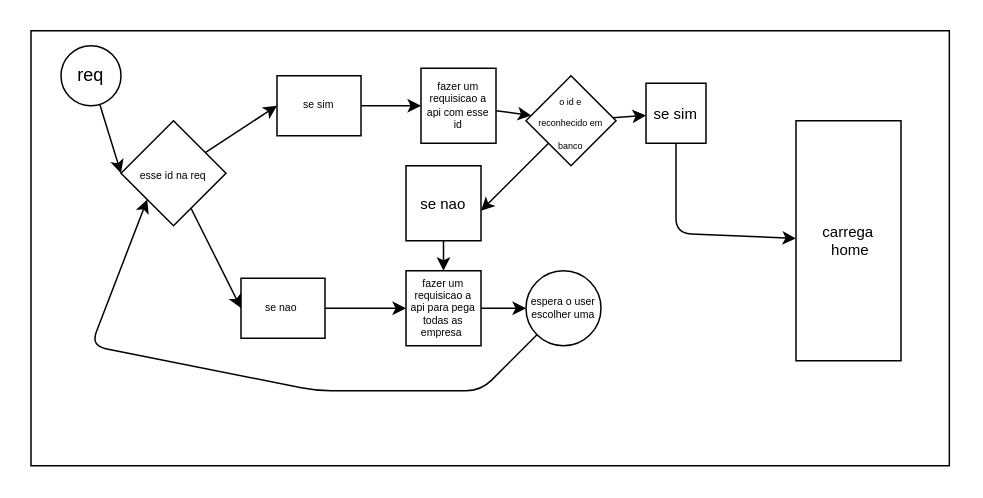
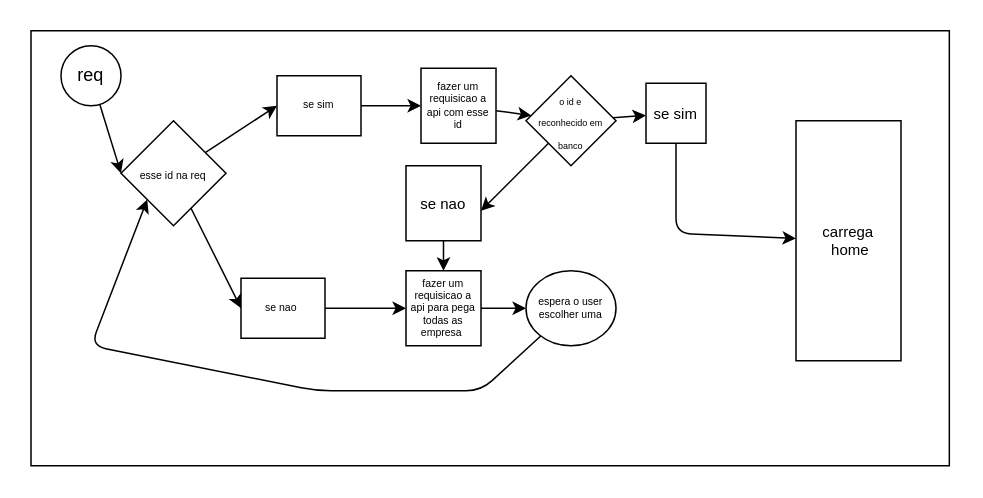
(563, 308) -> (571, 308)
